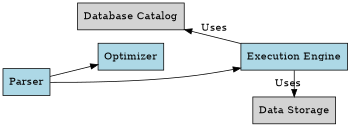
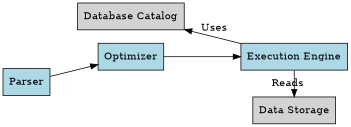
(142, 80) -> (198, 57)
(286, 84) -> (286, 84)
